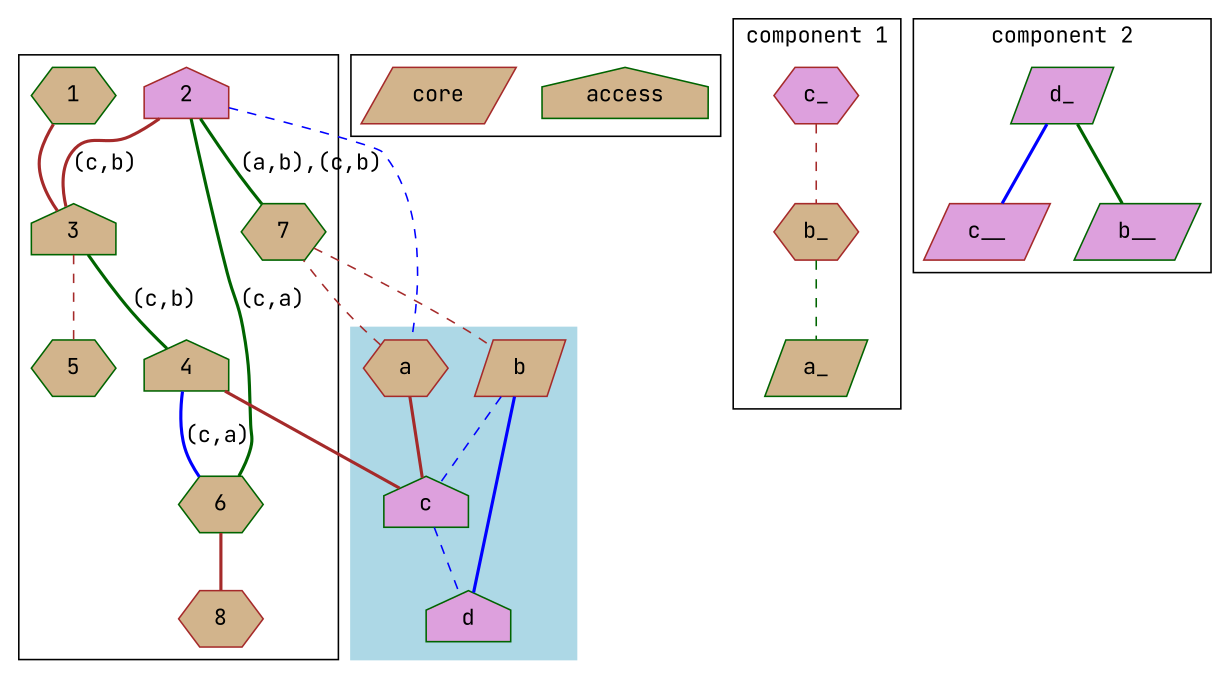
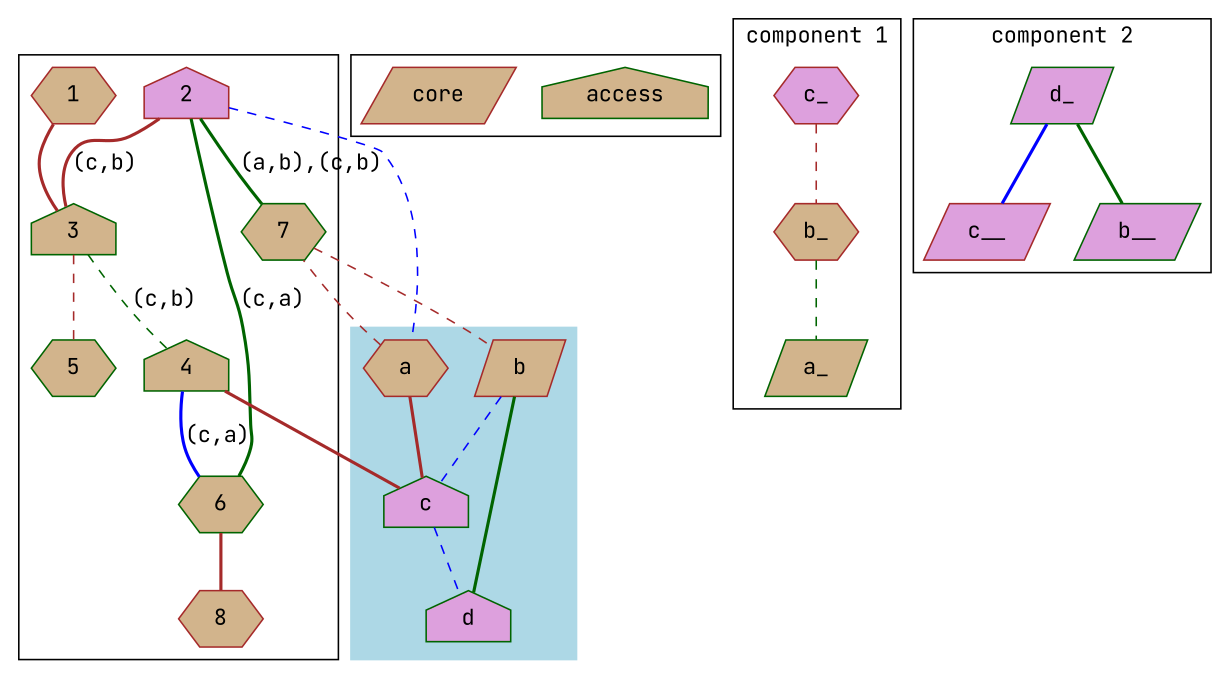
(74, 96) -> (74, 96)
(125, 304) -> (125, 304)
(494, 495) -> (494, 495)
